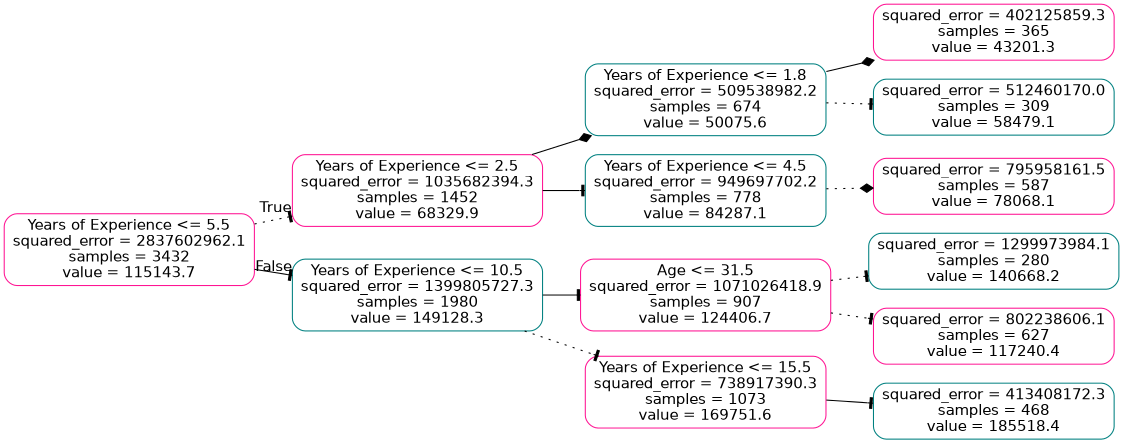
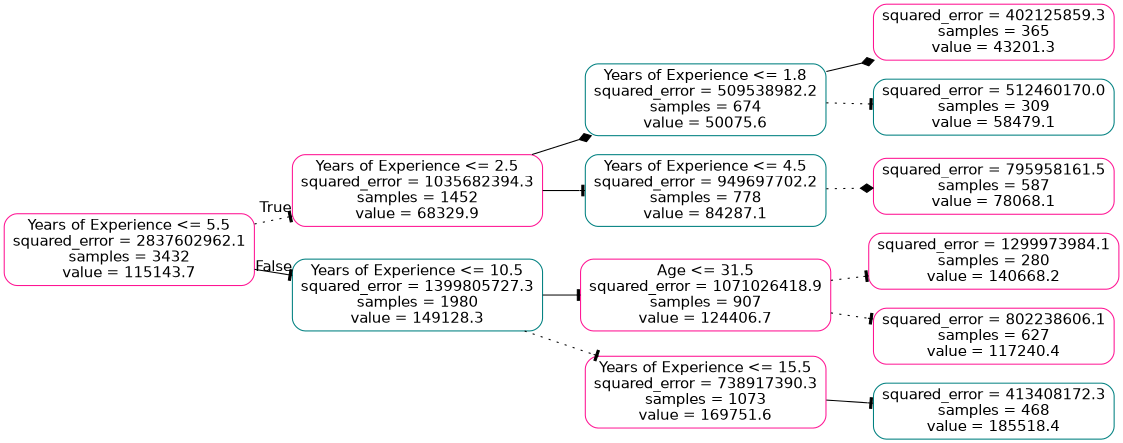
(994, 261) -> (994, 261)
